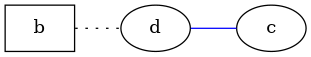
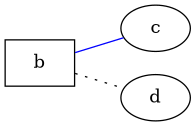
(214, 28) -> (99, 45)
